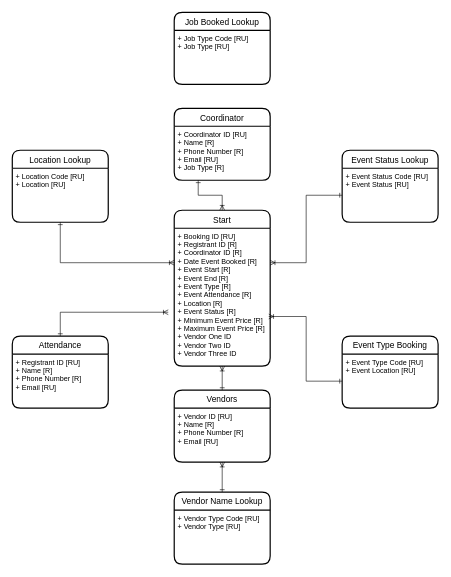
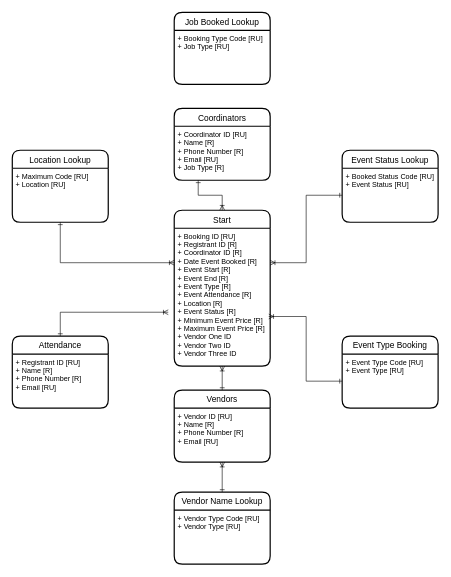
(214, 38) -> (221, 38)
(222, 118) -> (222, 118)
(52, 176) -> (50, 176)
(390, 176) -> (392, 176)
(386, 362) -> (386, 362)
